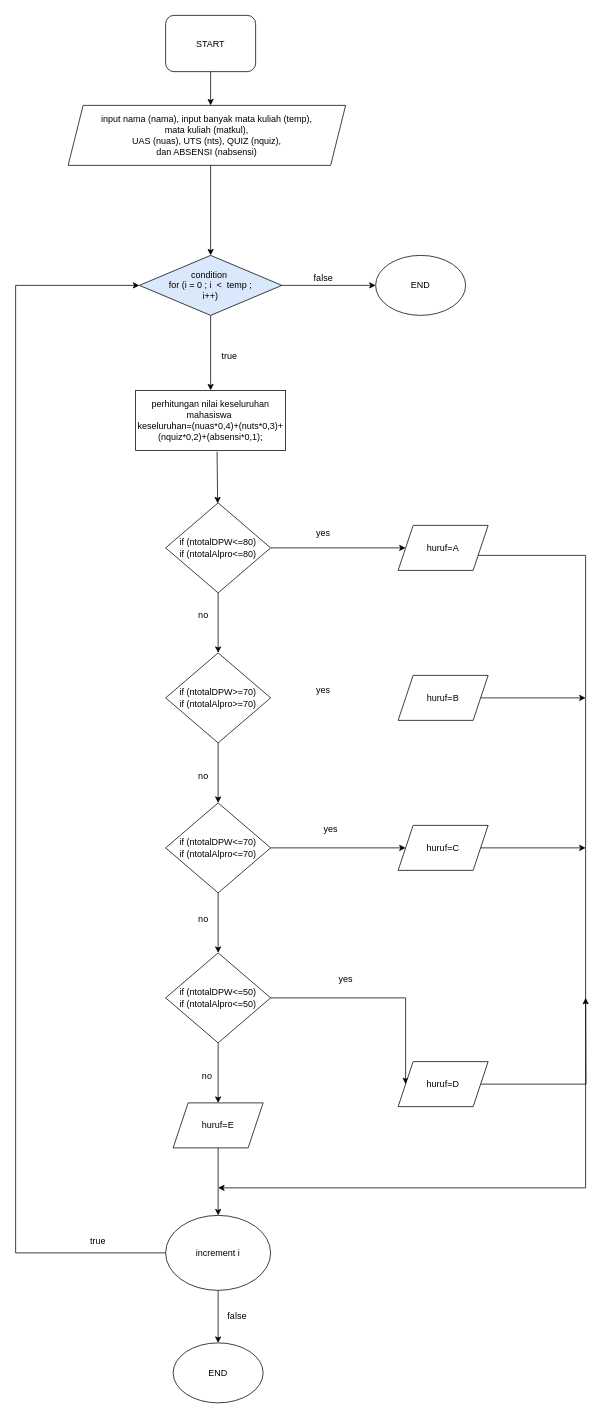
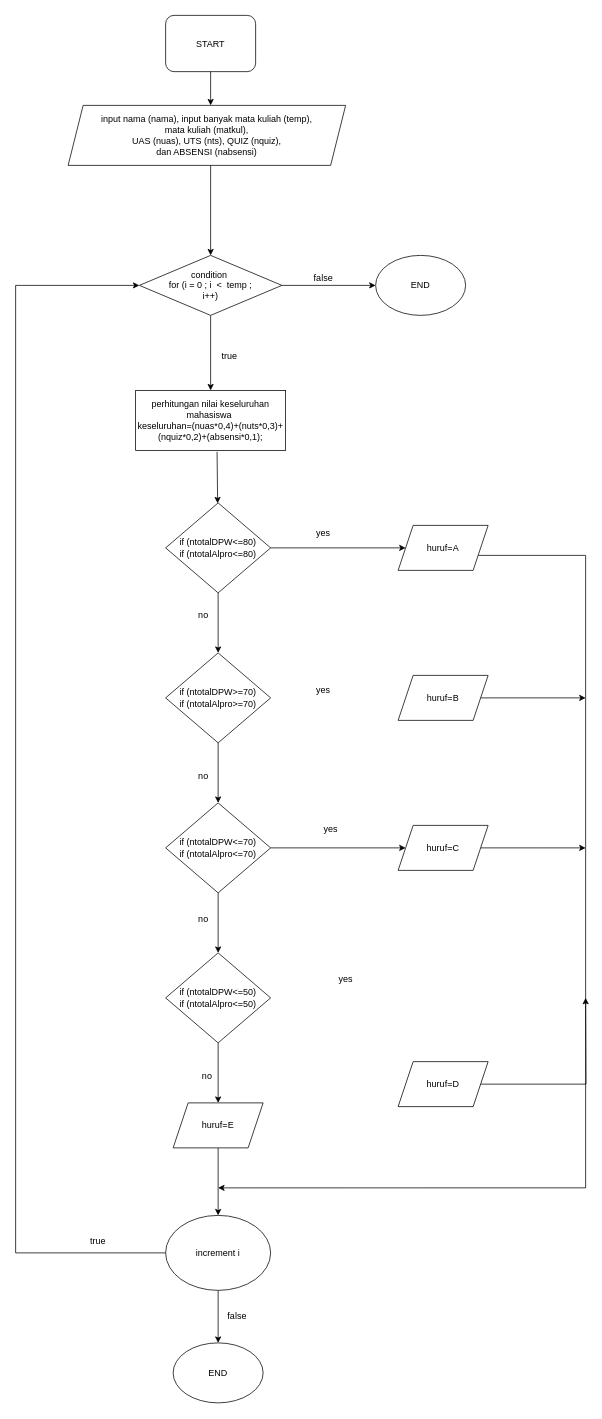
(210, 285) -> (210, 285)
(405, 1037) -> none
